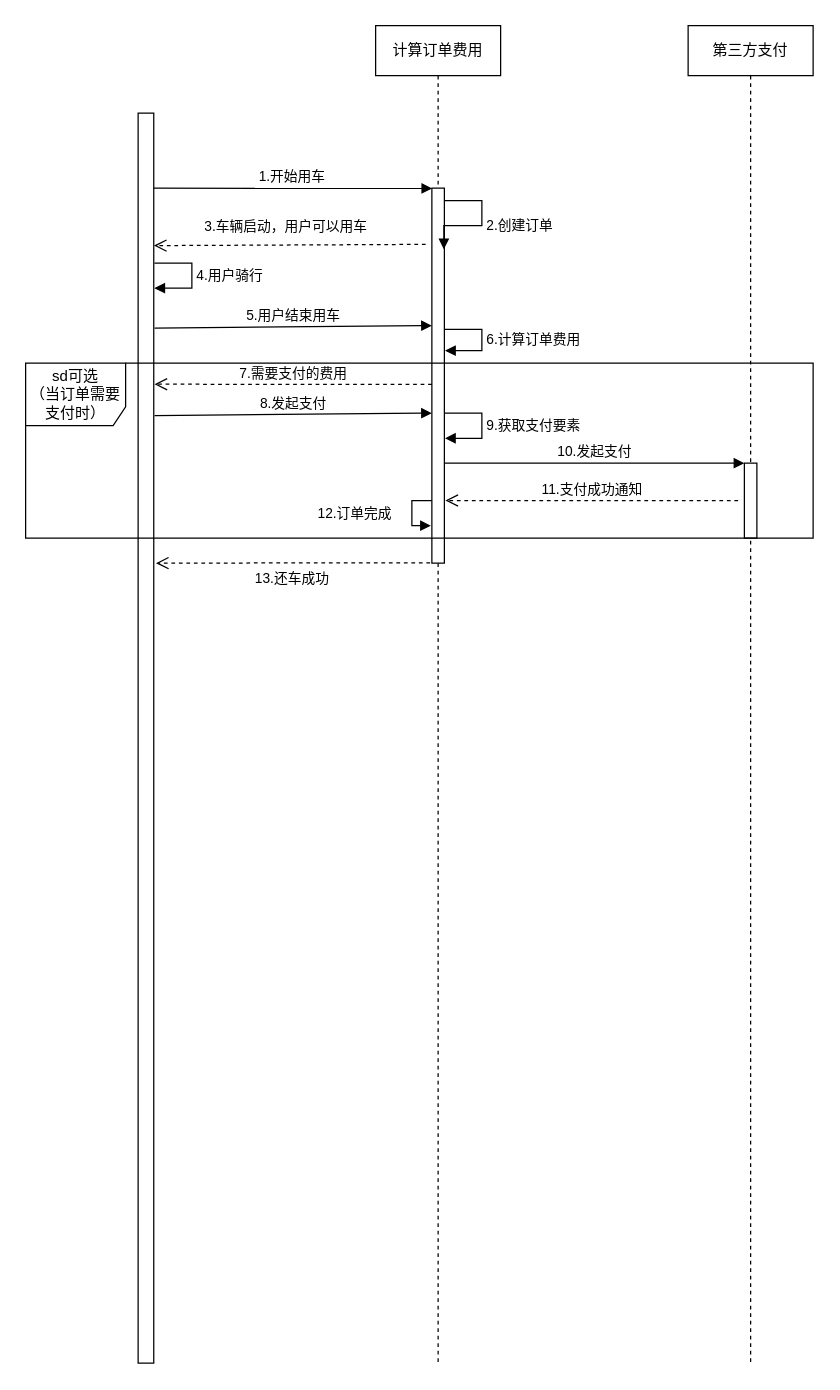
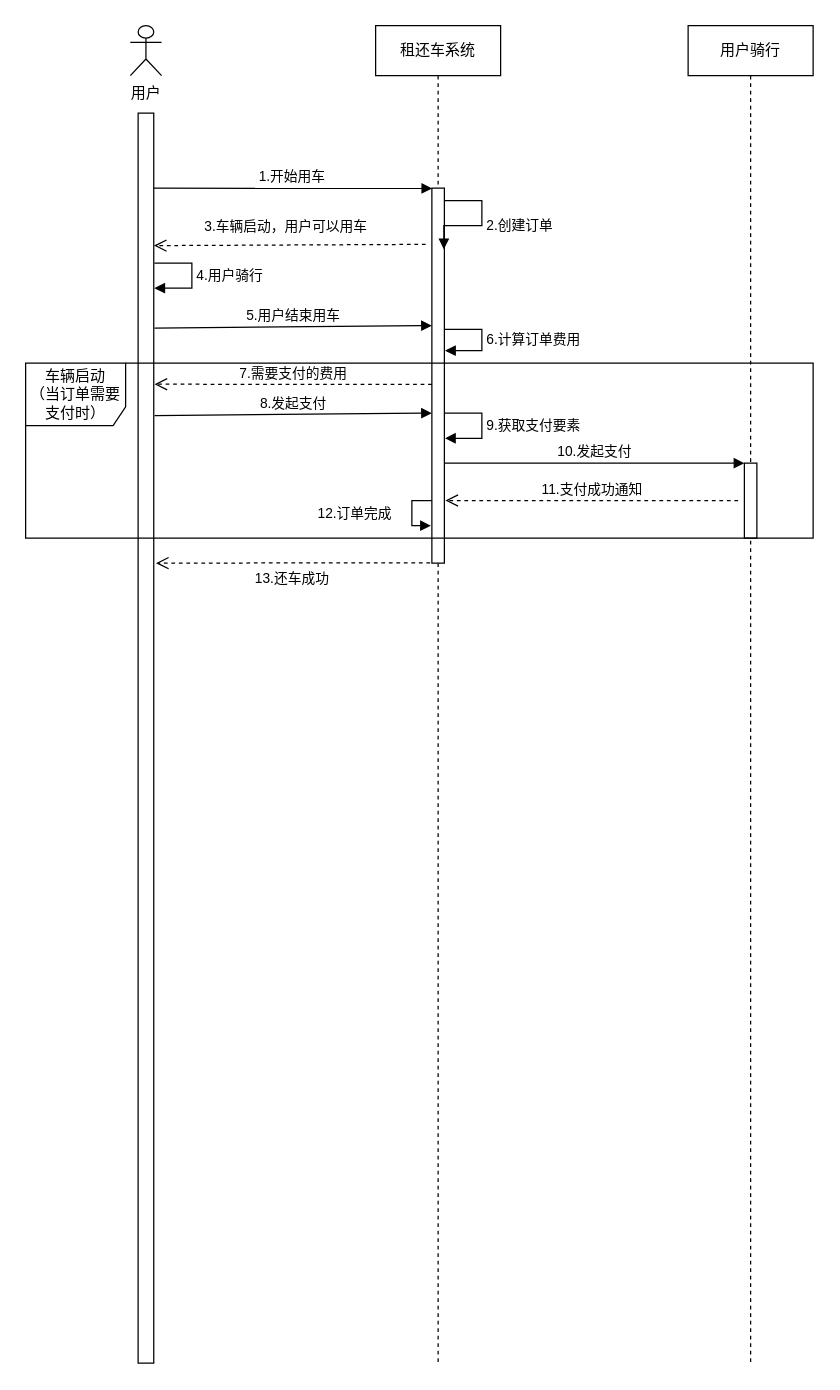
none -> (146, 51)
(438, 51) -> (438, 51)
(751, 51) -> (751, 51)
(76, 394) -> (76, 394)
